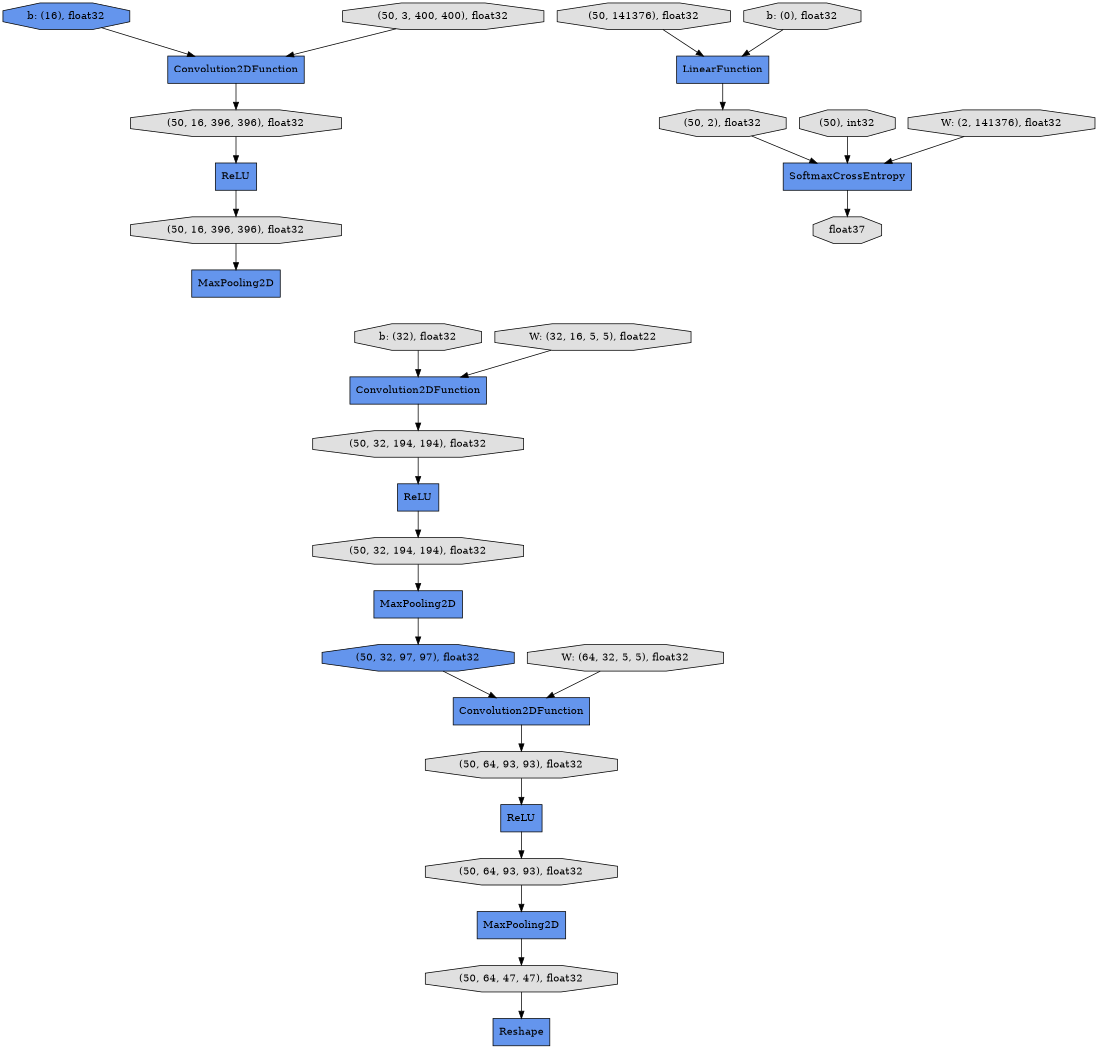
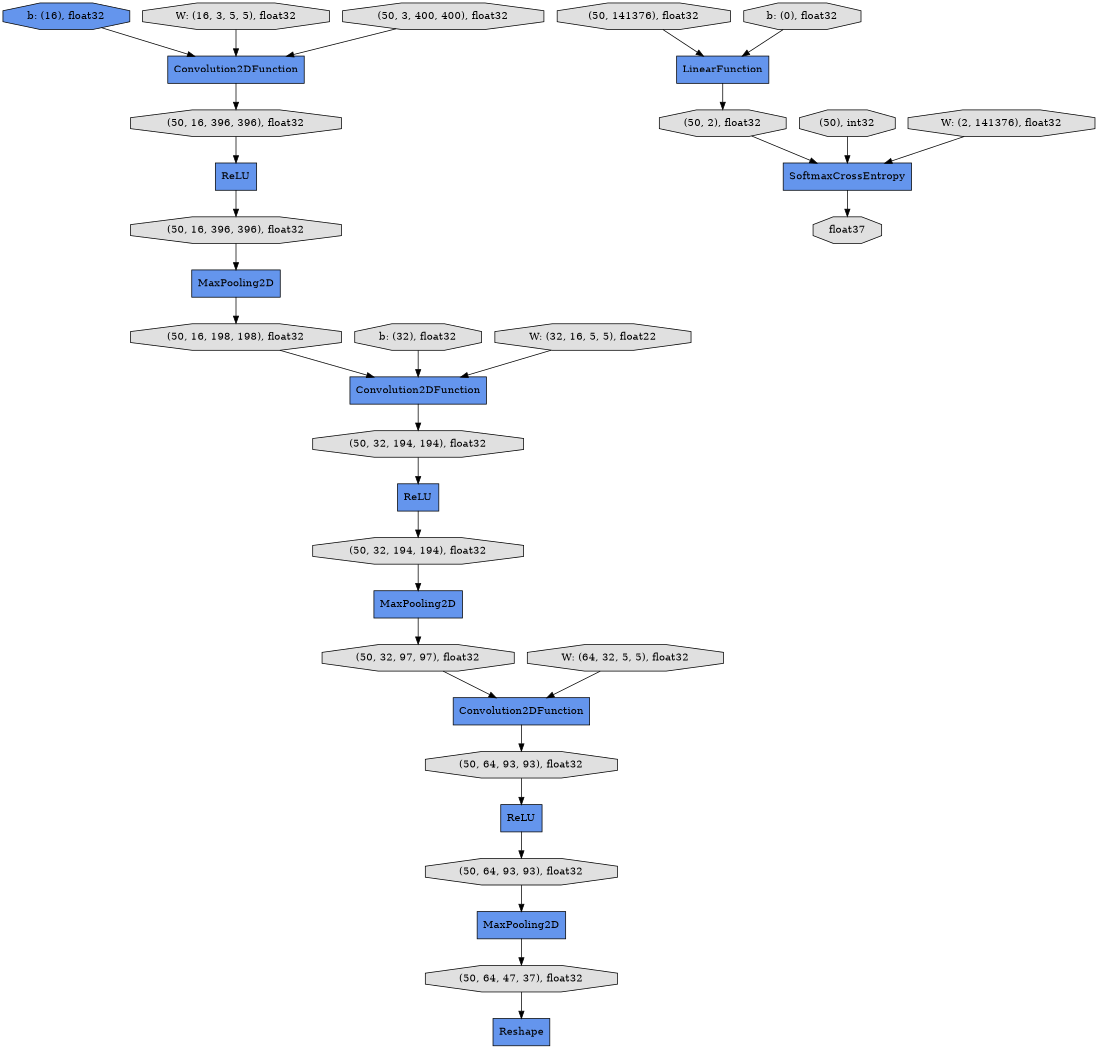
none -> (236, 16)
none -> (236, 337)
(418, 658) -> (418, 658)
(521, 979) -> (521, 979)
